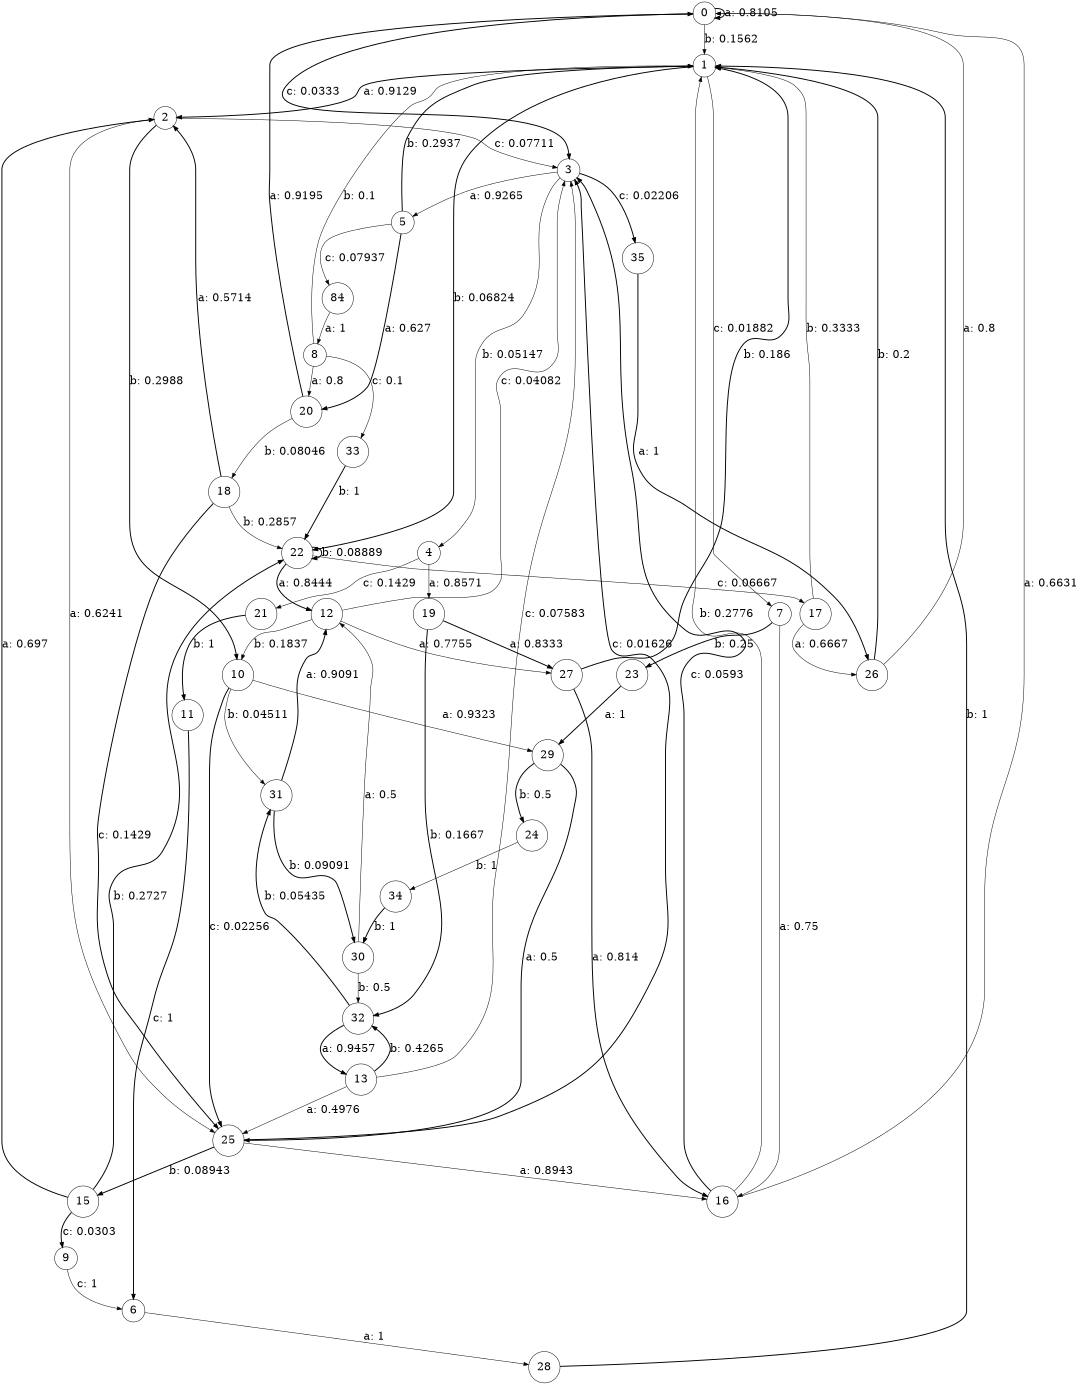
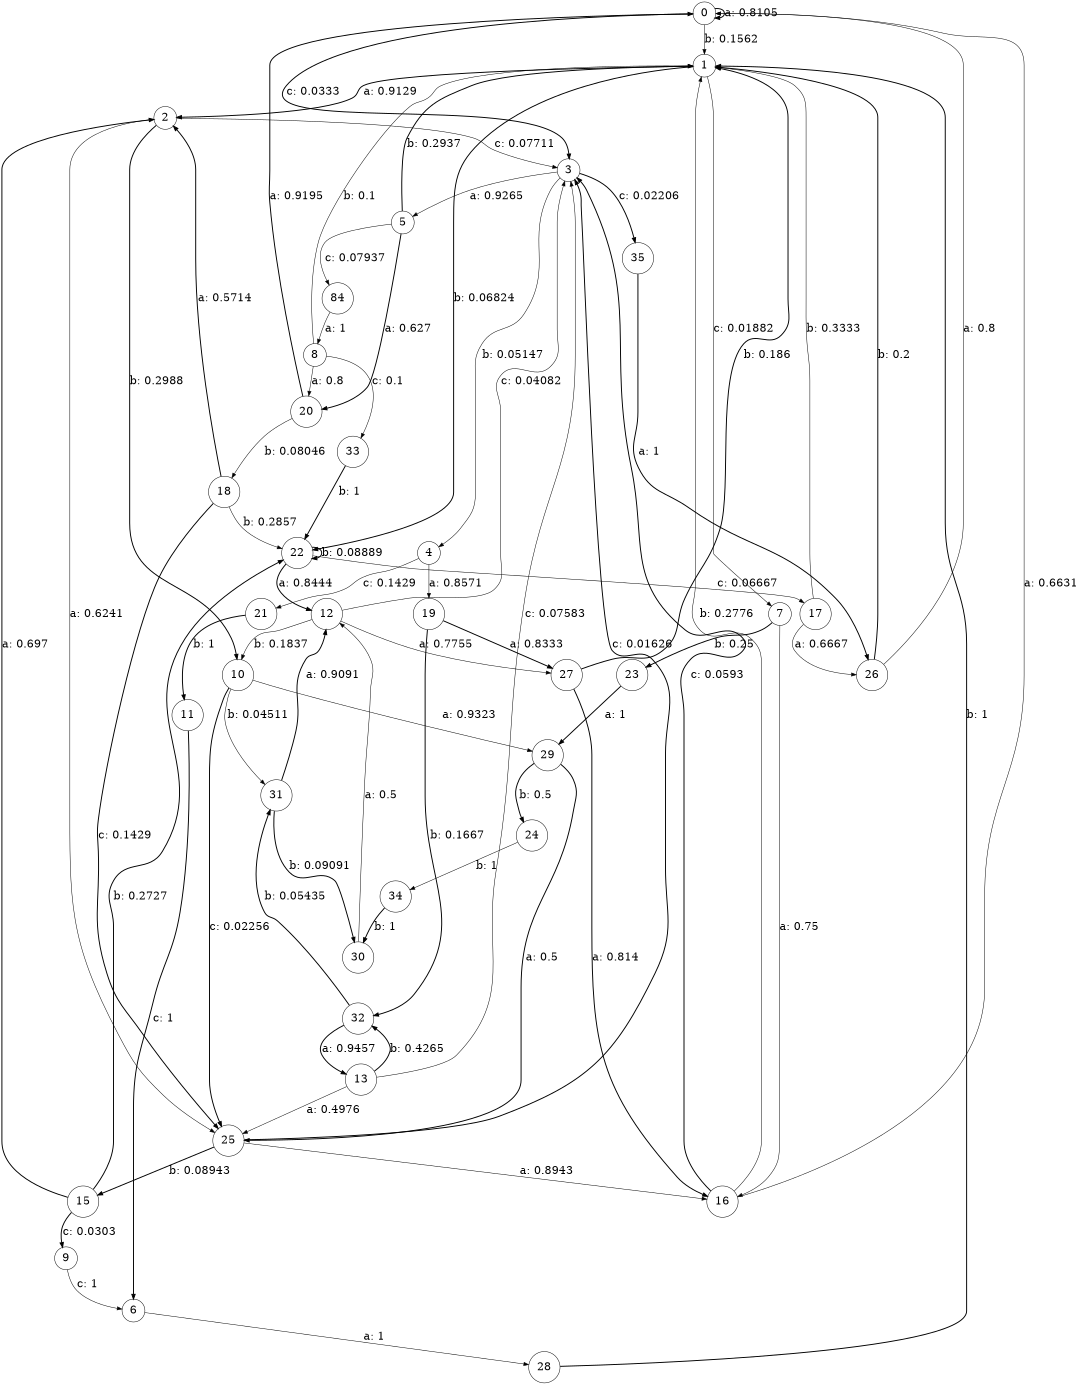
(358, 986) -> none
